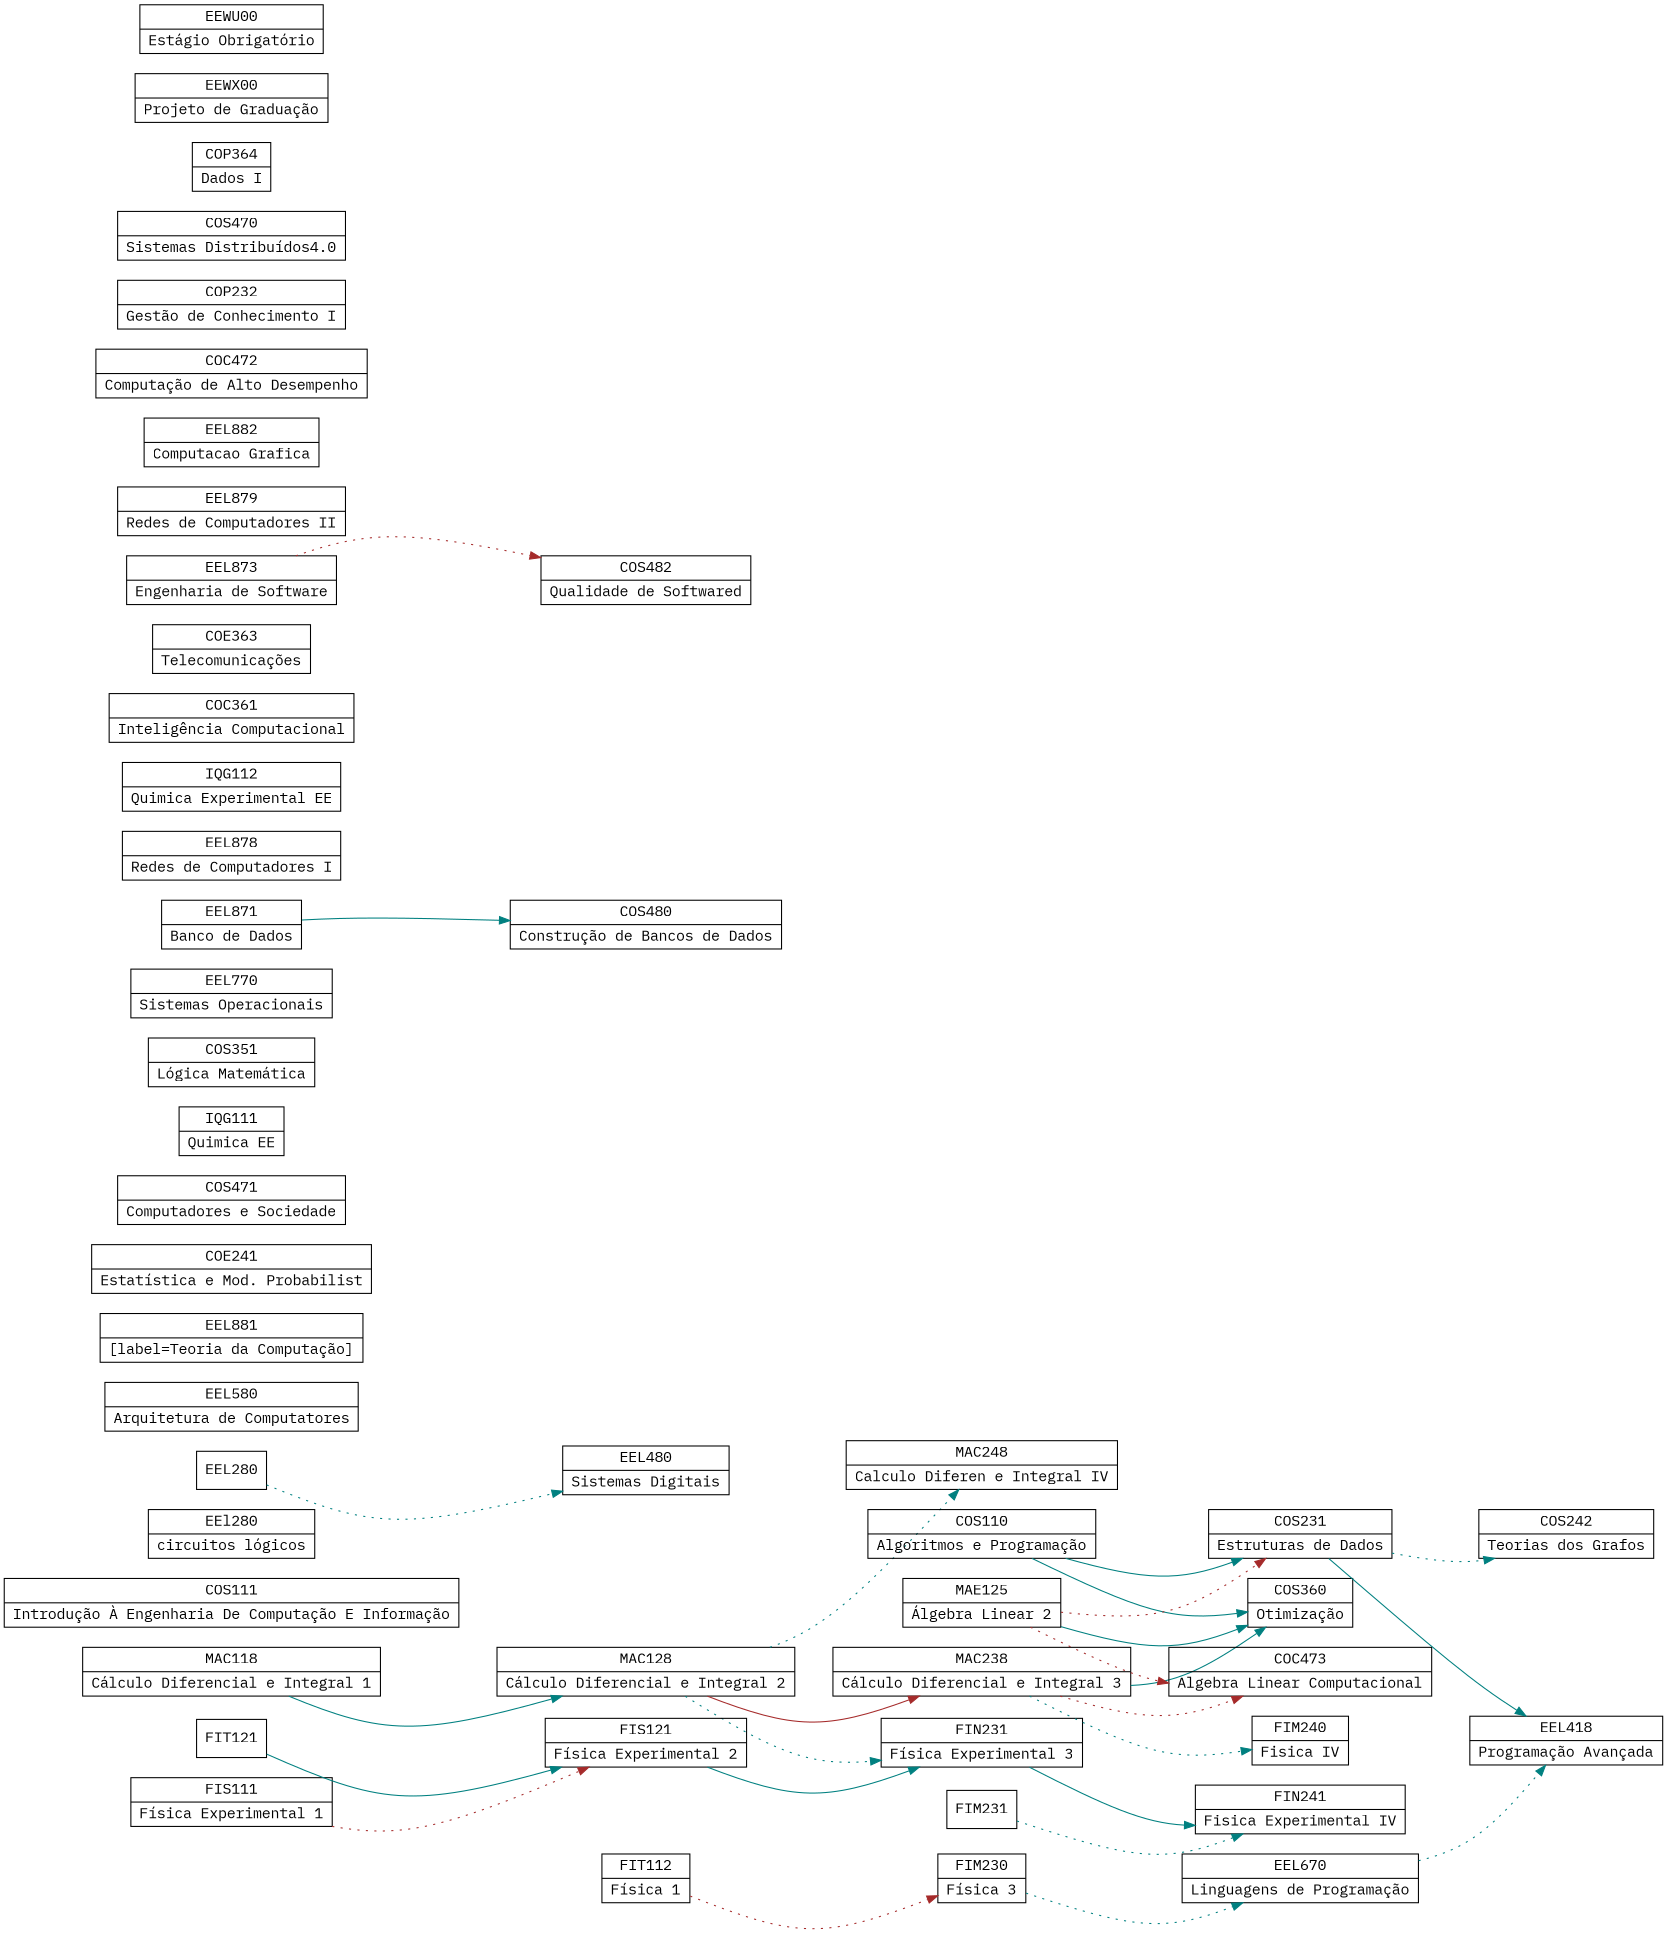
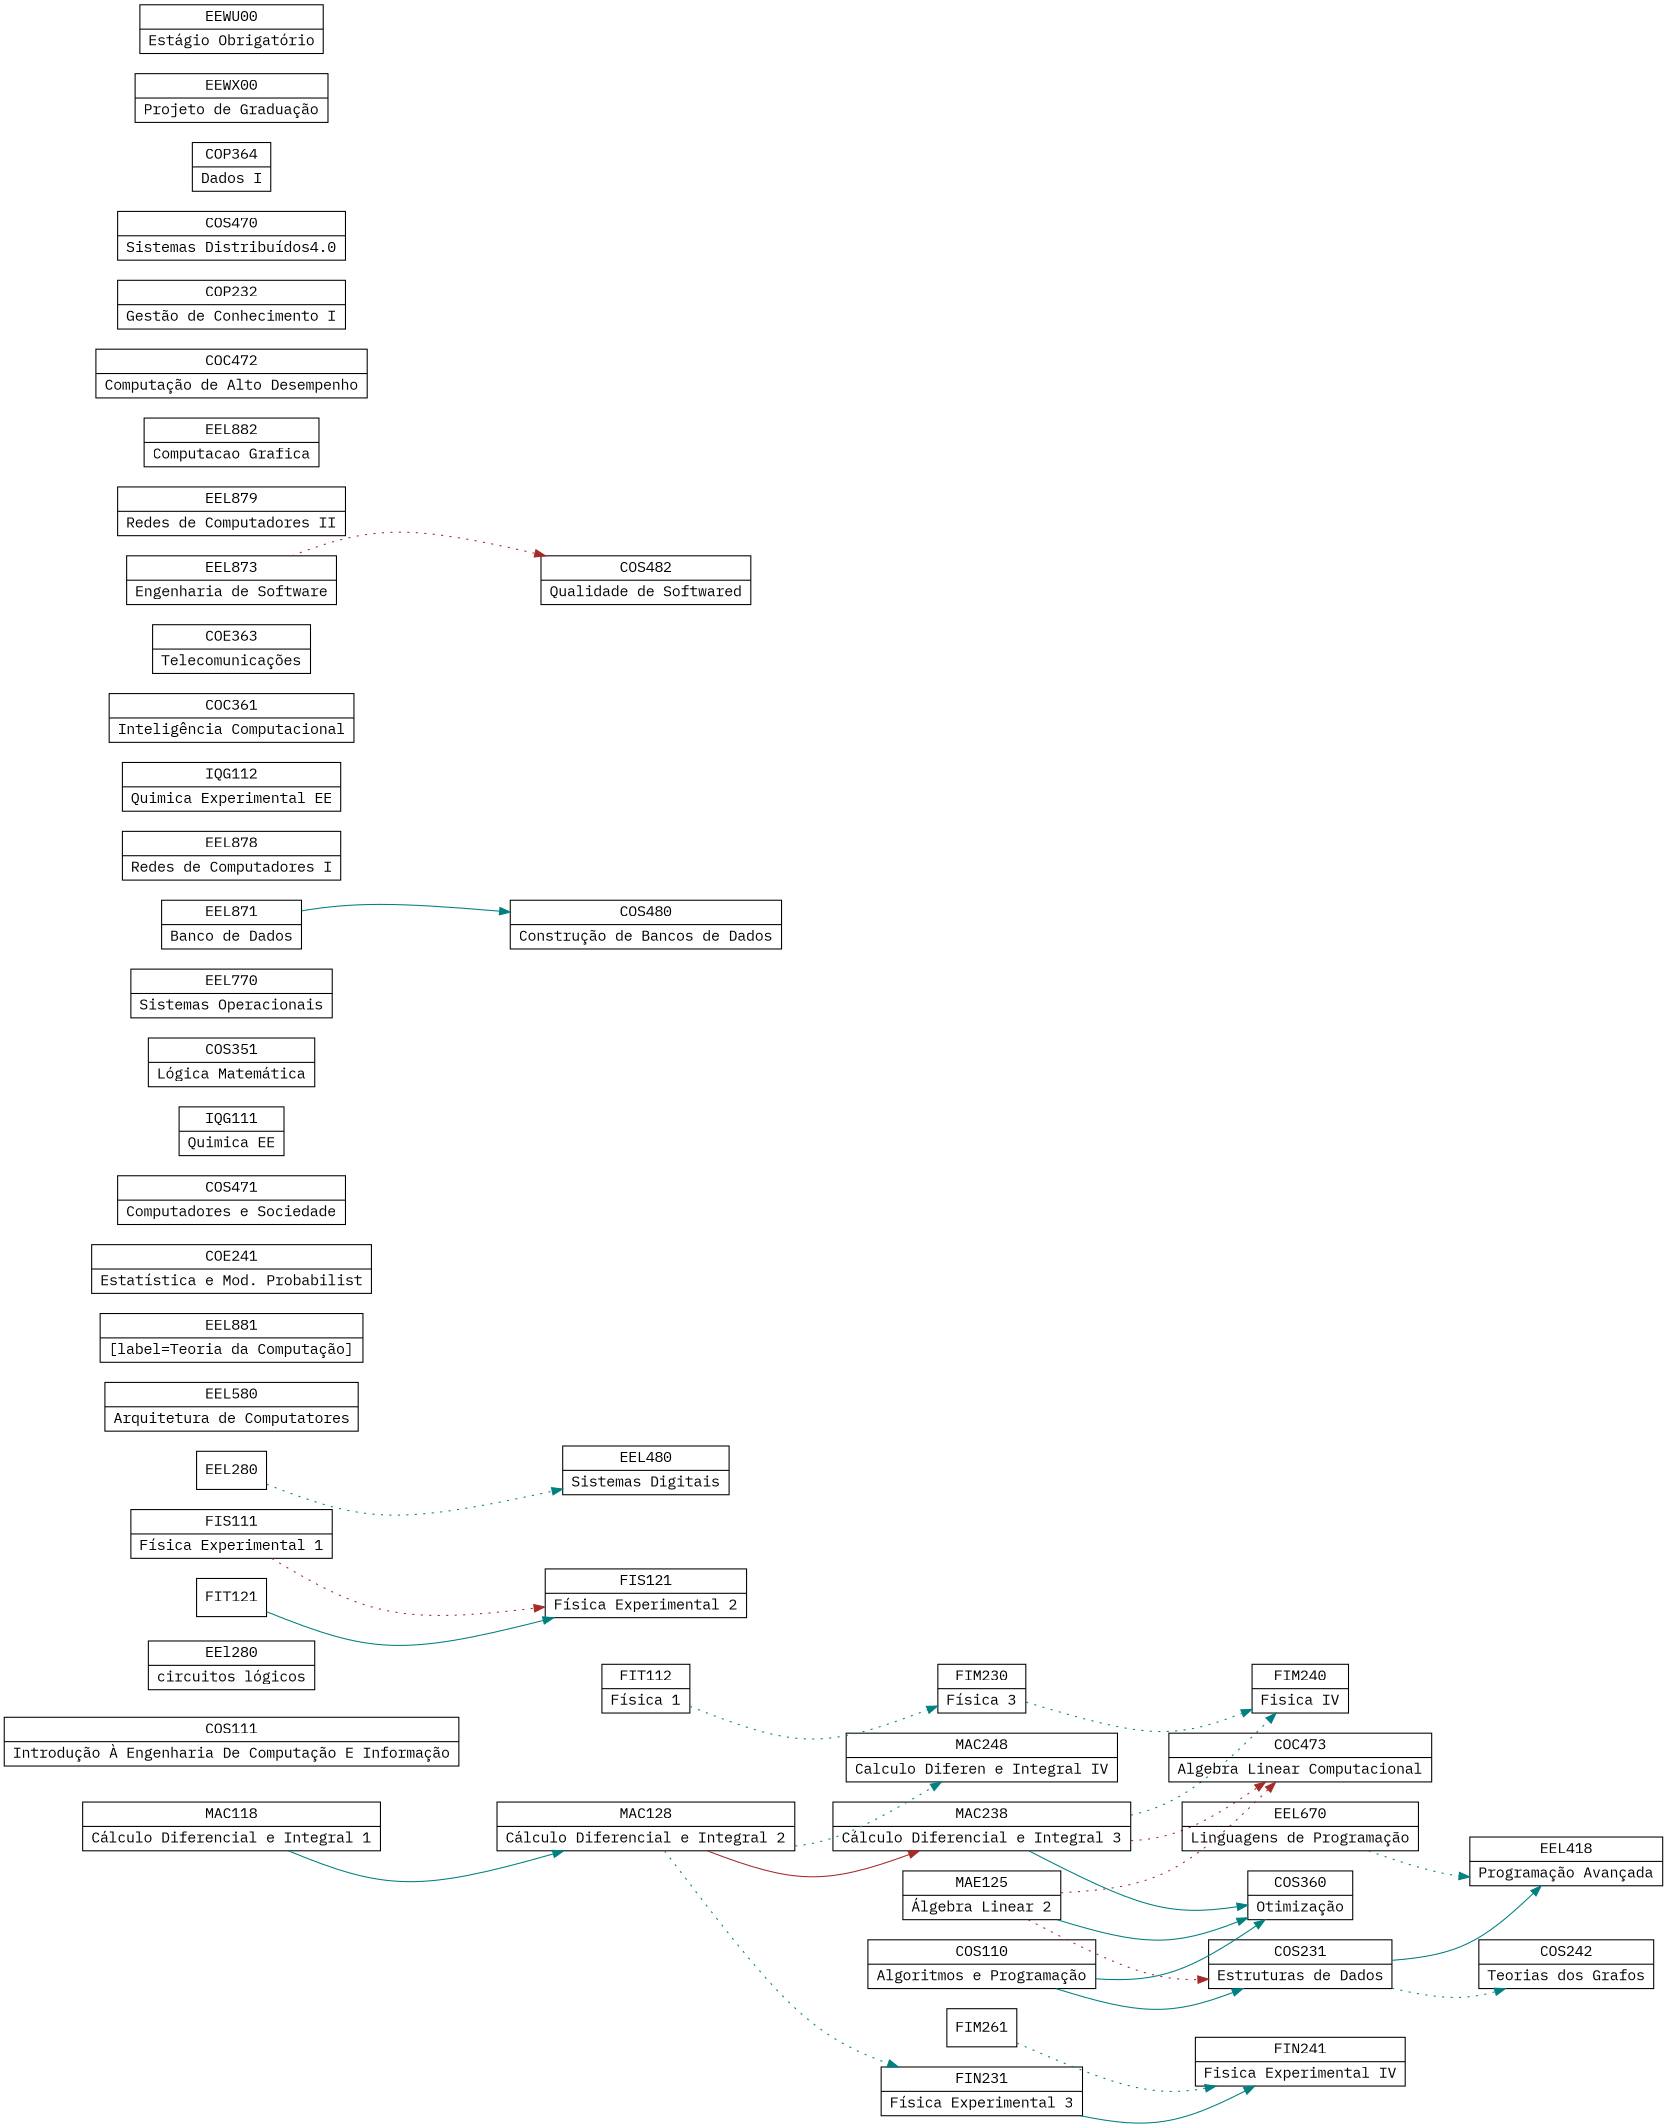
(808, 1793) -> none
(982, 1810) -> (982, 2028)
(1129, 1921) -> (1134, 1729)
(809, 1929) -> (808, 1739)
